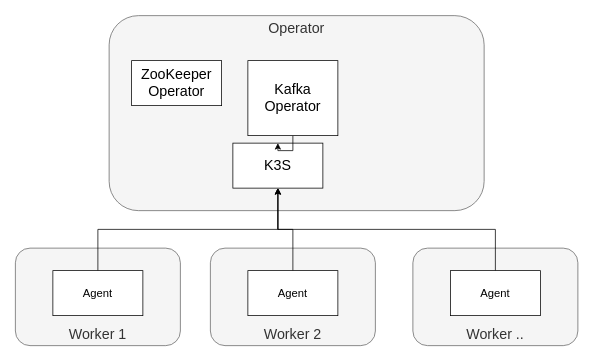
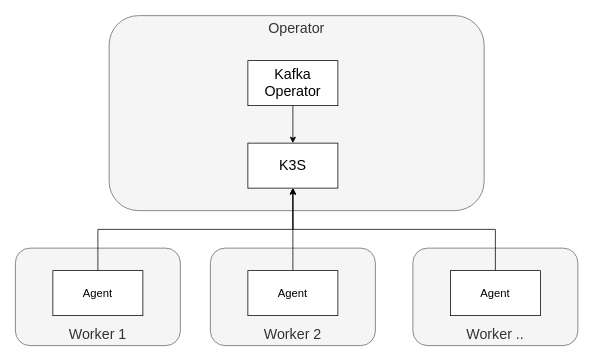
(177, 83) -> none
(293, 98) -> (293, 83)
(278, 165) -> (293, 165)
